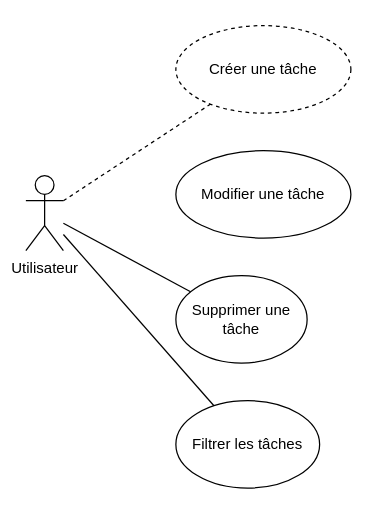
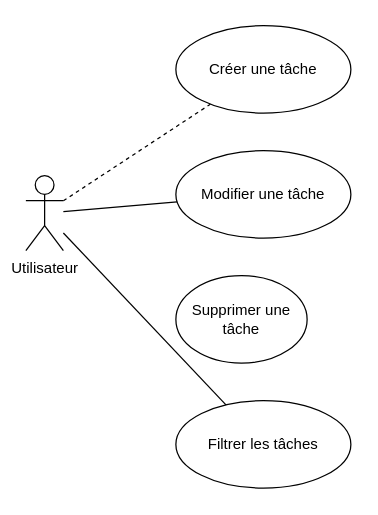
(263, 69) -> (263, 69)
none -> (120, 207)
(127, 258) -> none
(248, 444) -> (263, 444)
